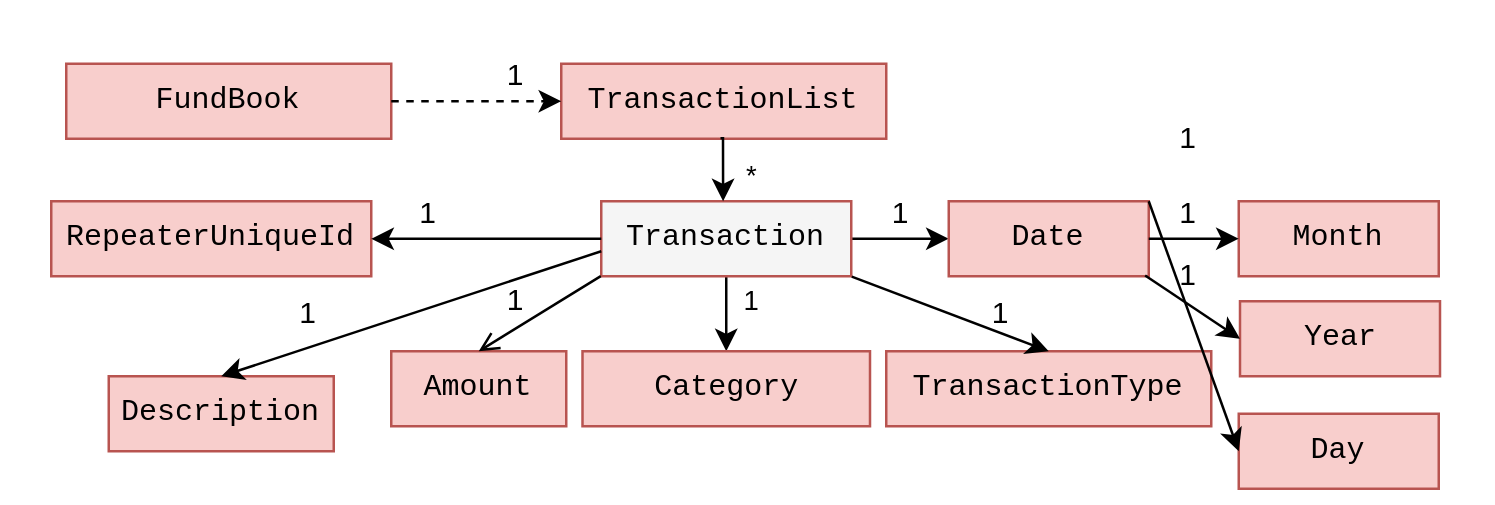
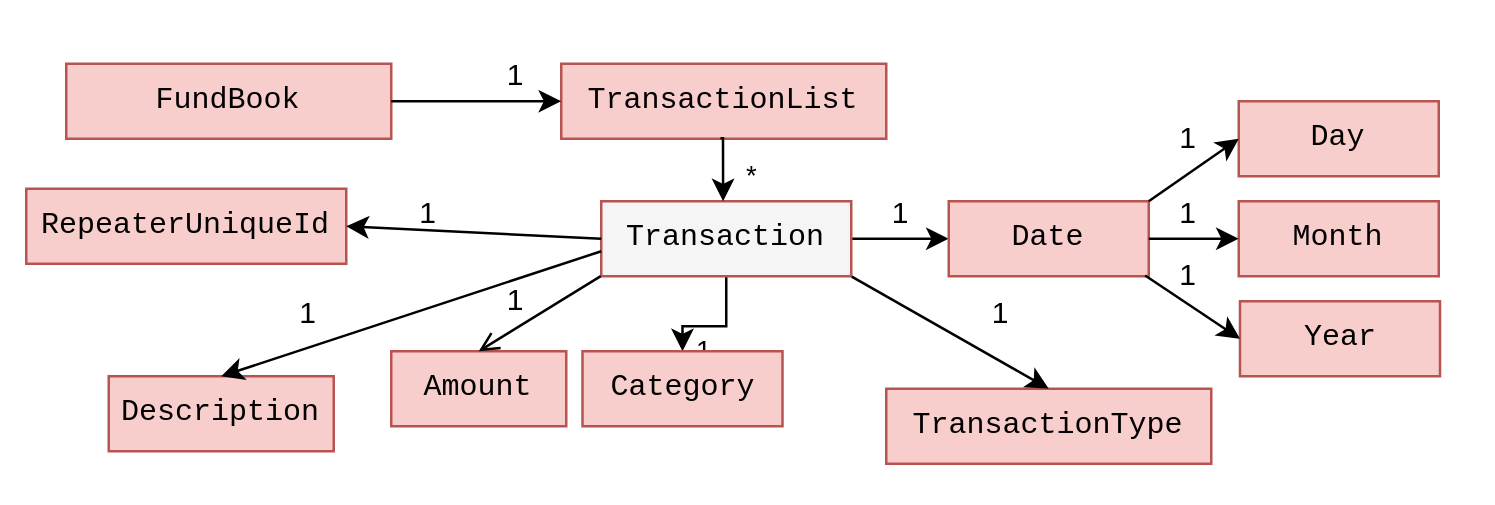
(467, 101) -> (467, 101)
(211, 239) -> (186, 226)
(726, 389) -> (683, 389)
(1049, 389) -> (1049, 426)
(1339, 451) -> (1339, 139)
